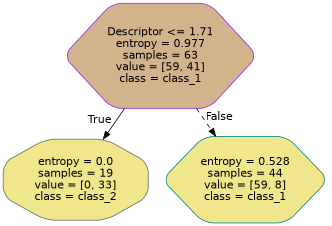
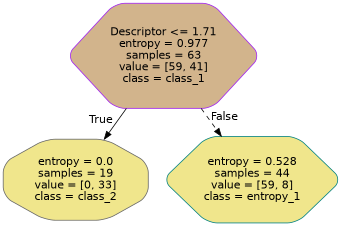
(245, 180) -> (252, 180)
